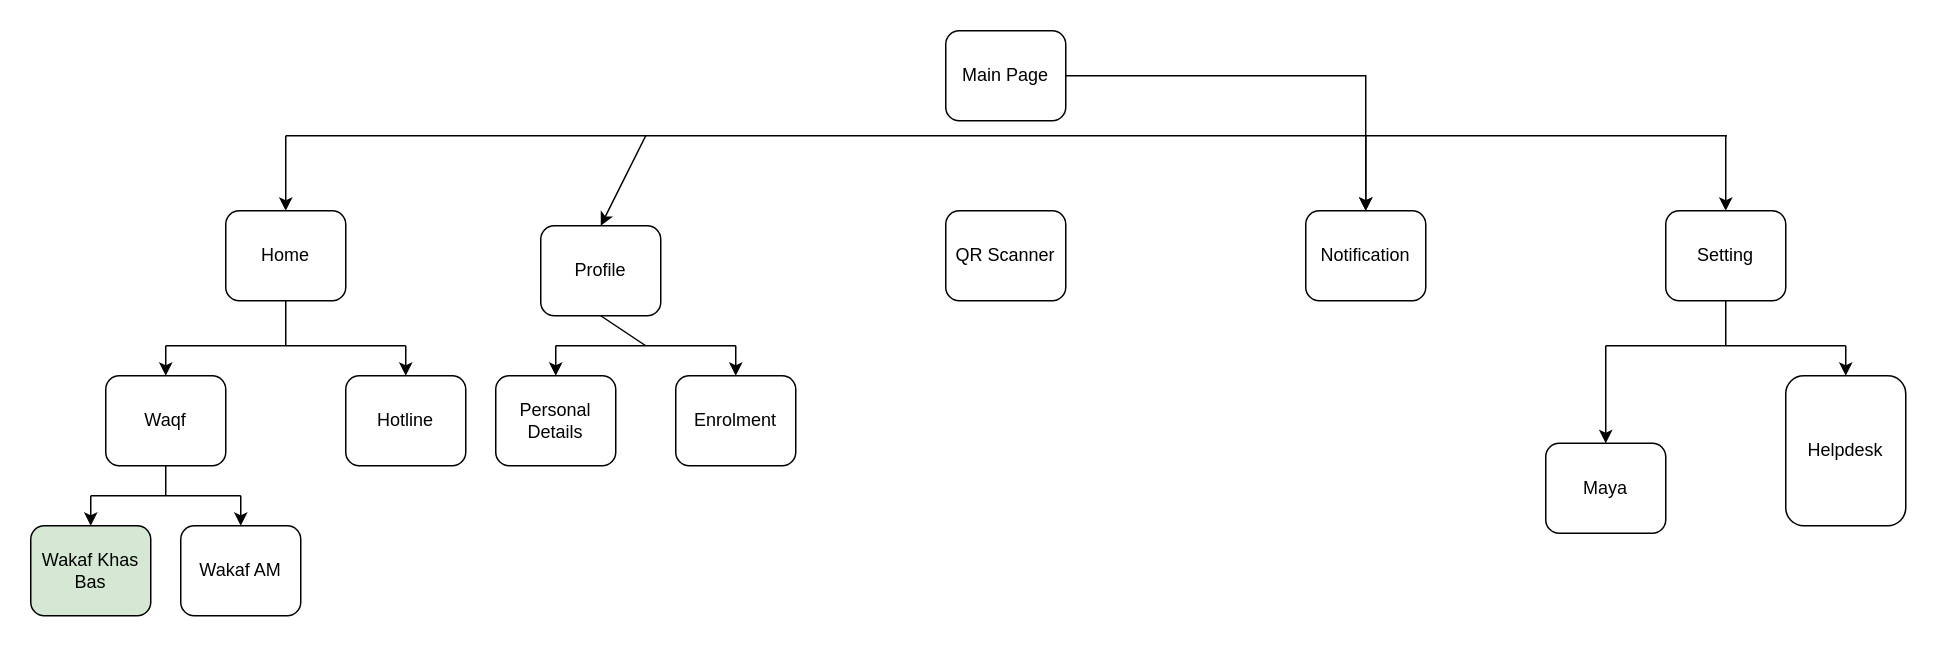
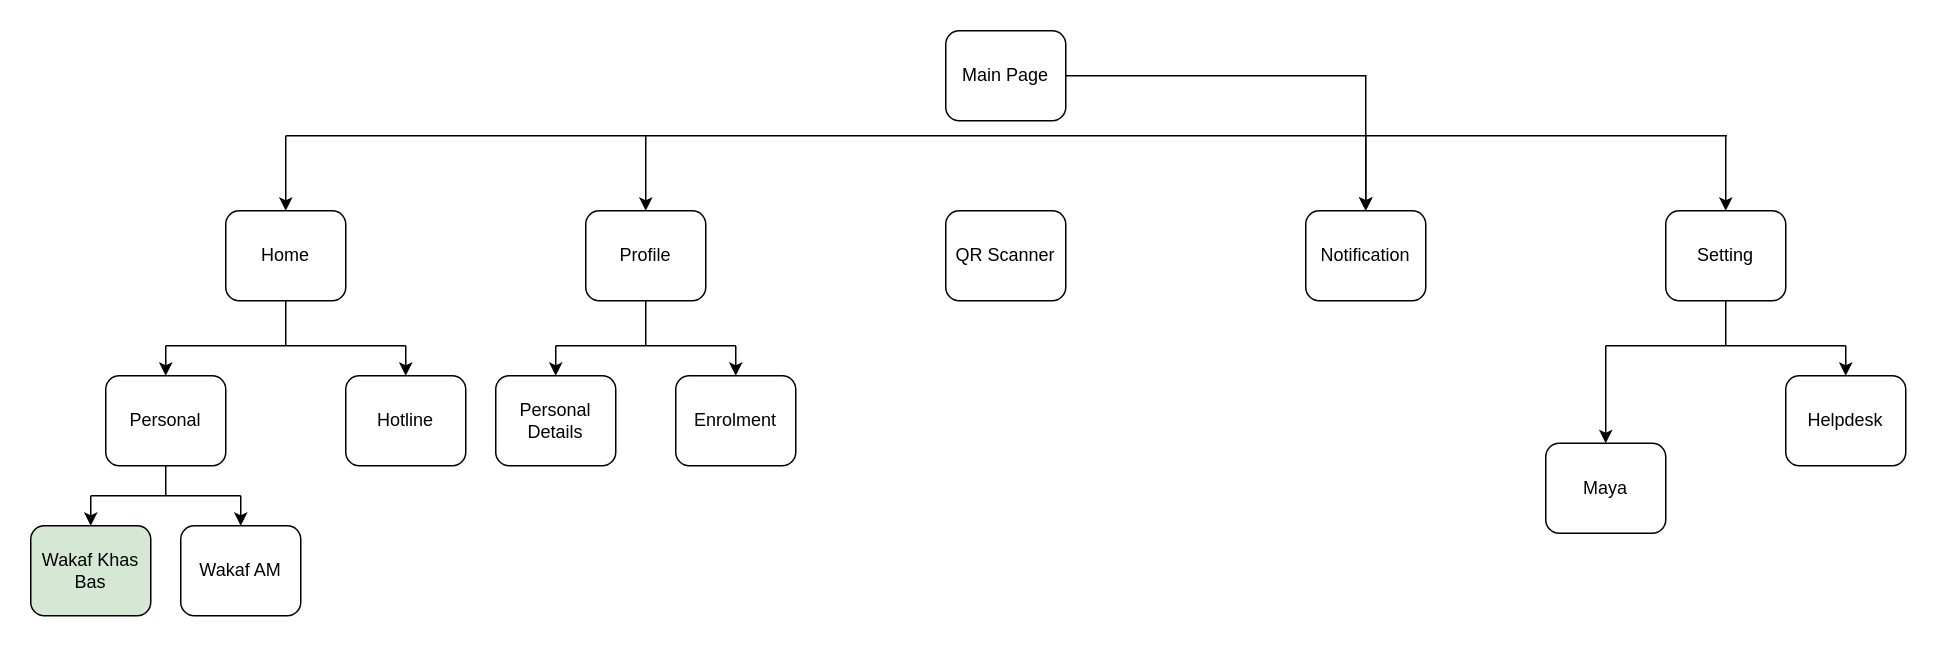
(601, 271) -> (646, 256)
(166, 421) -> (166, 421)
(1846, 451) -> (1846, 421)
